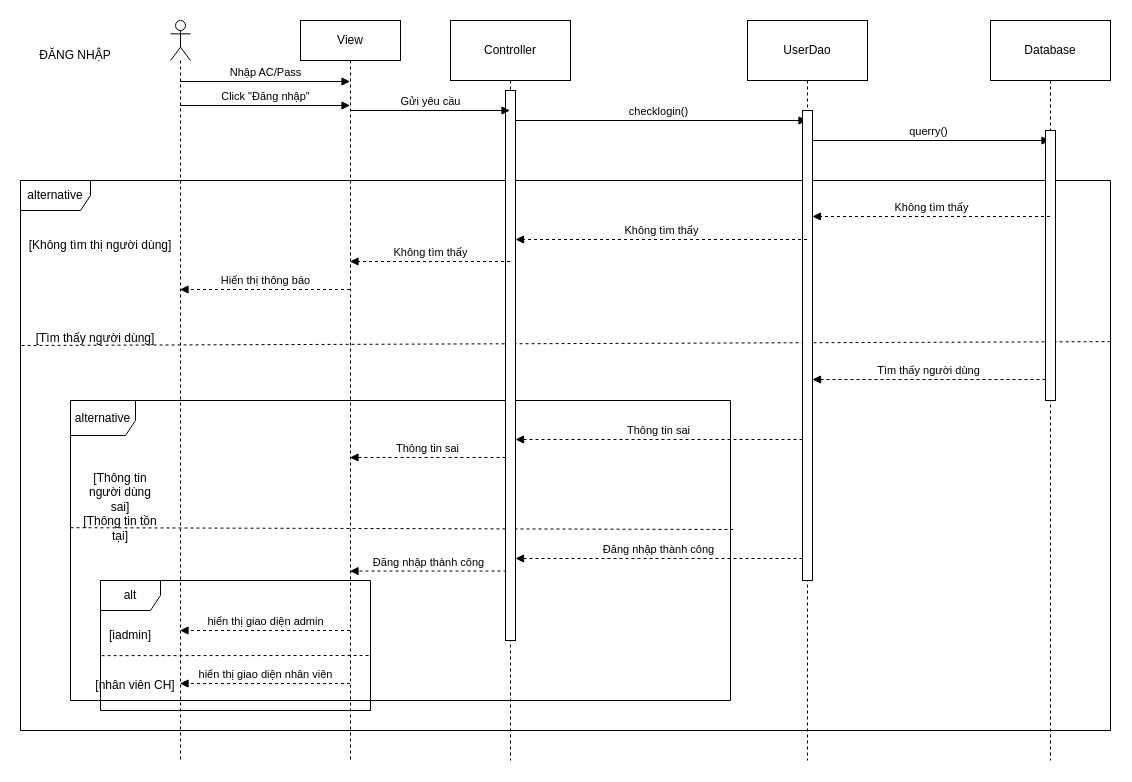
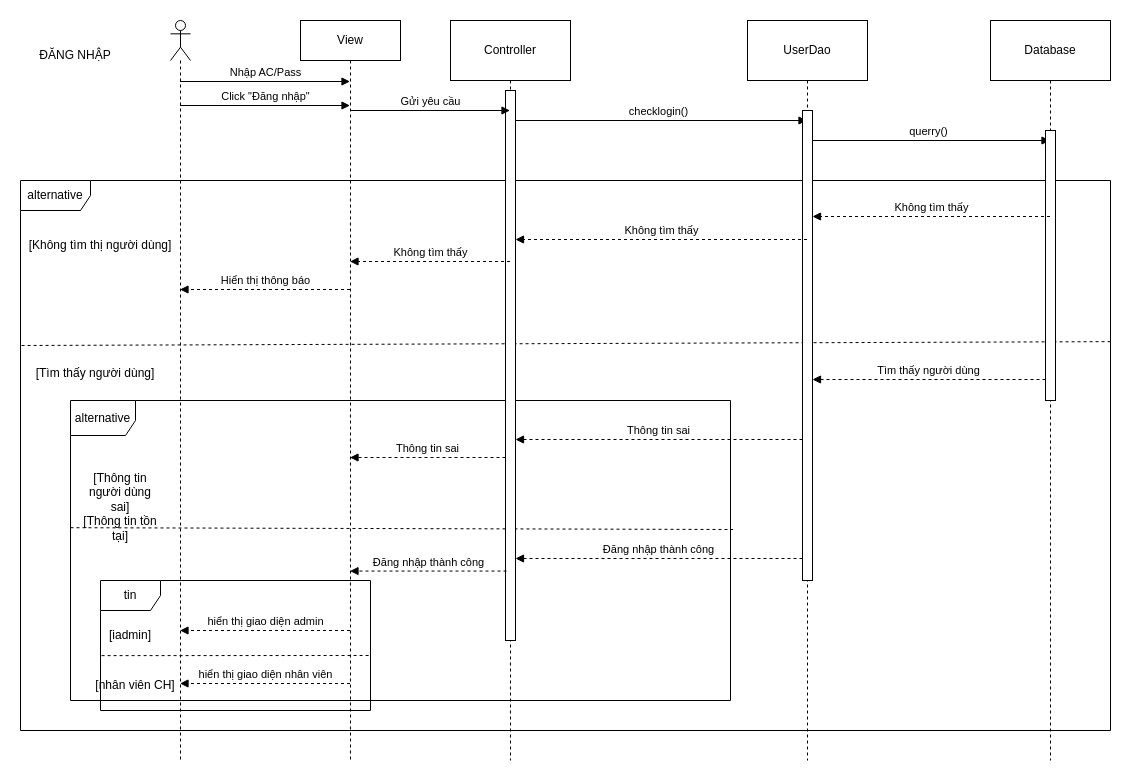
(96, 339) -> (96, 374)
(131, 596) -> (131, 596)
